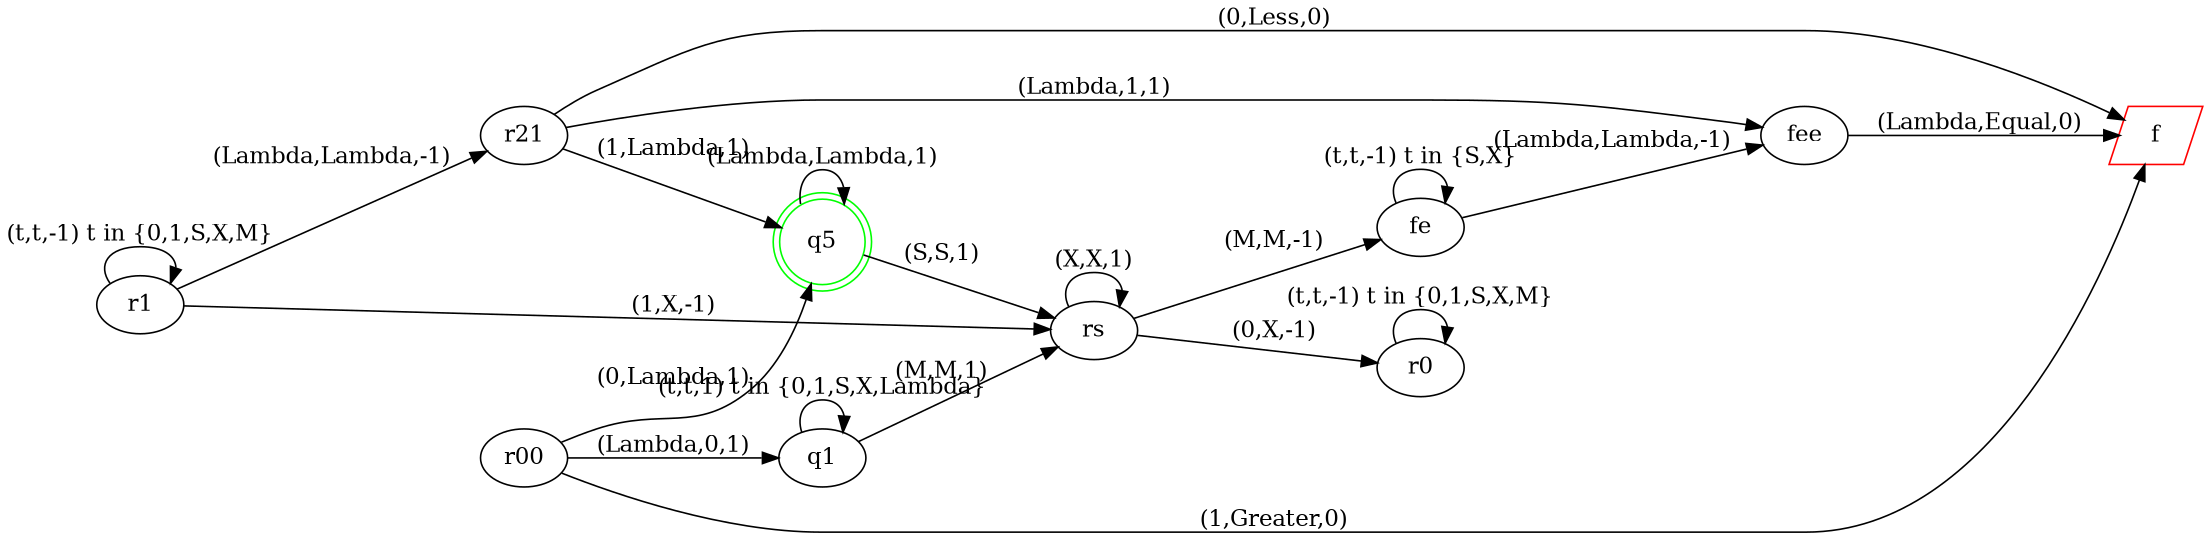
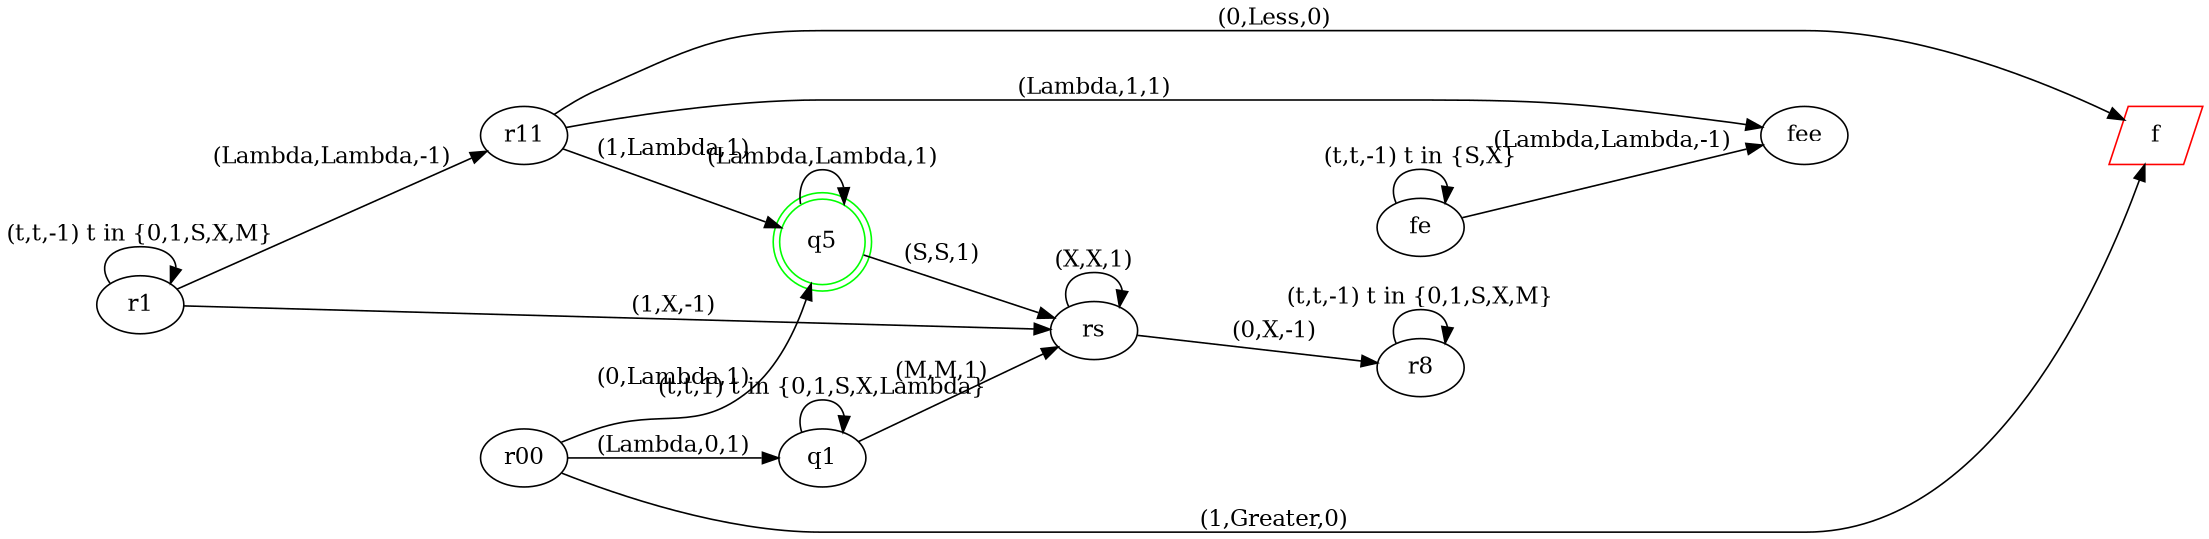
(524, 135) -> (524, 135)
(1976, 135) -> none
(1250, 281) -> none
(1421, 368) -> (1421, 368)
